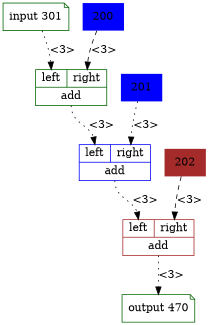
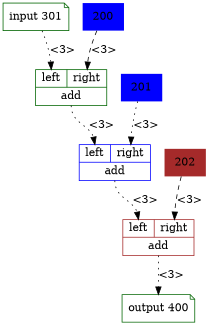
(158, 308) -> (158, 308)
